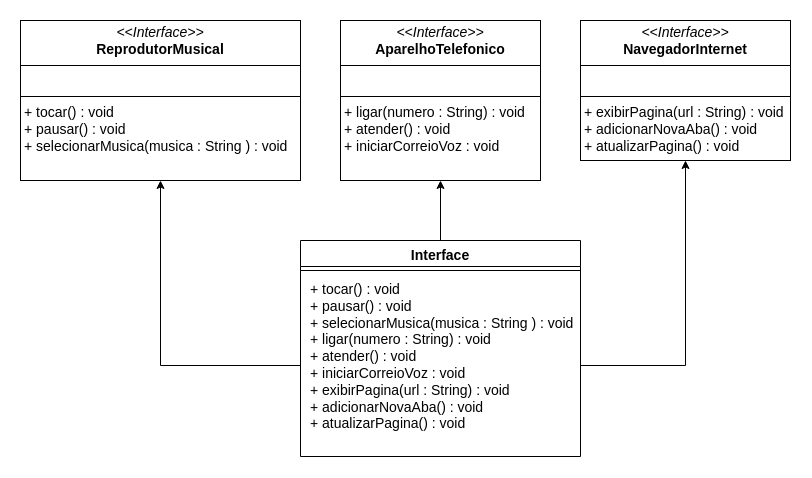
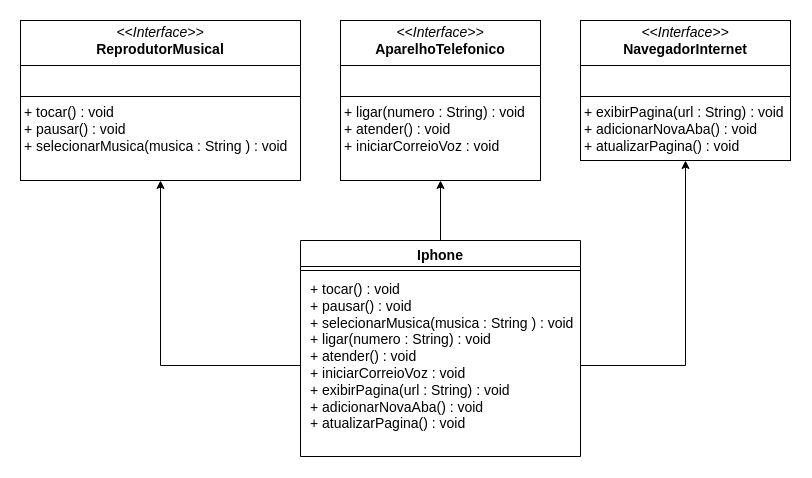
(441, 255) -> (441, 255)
